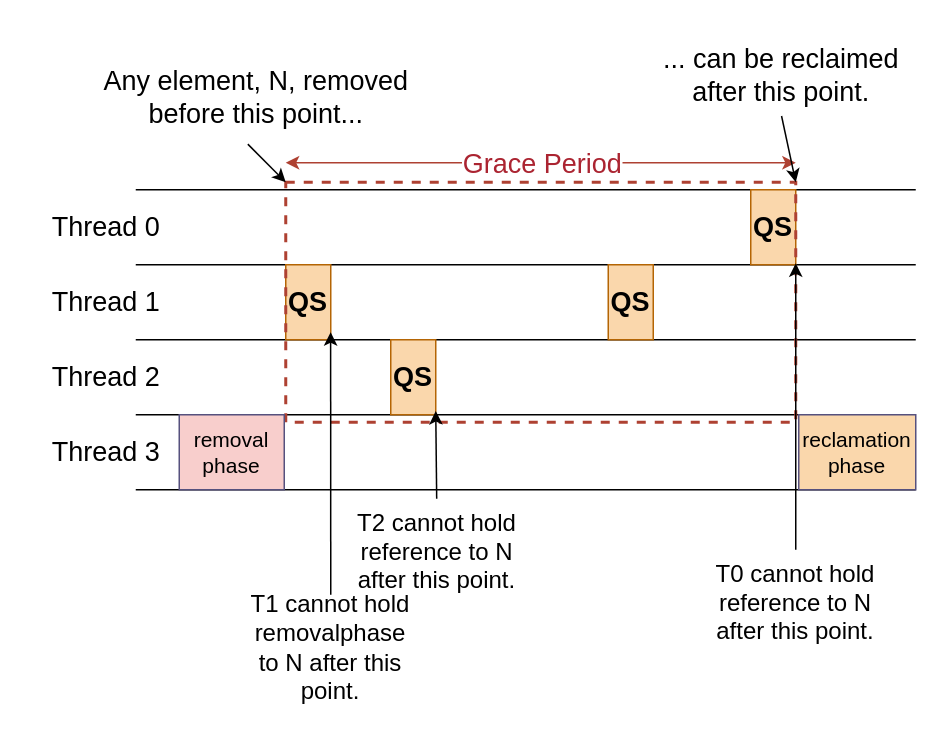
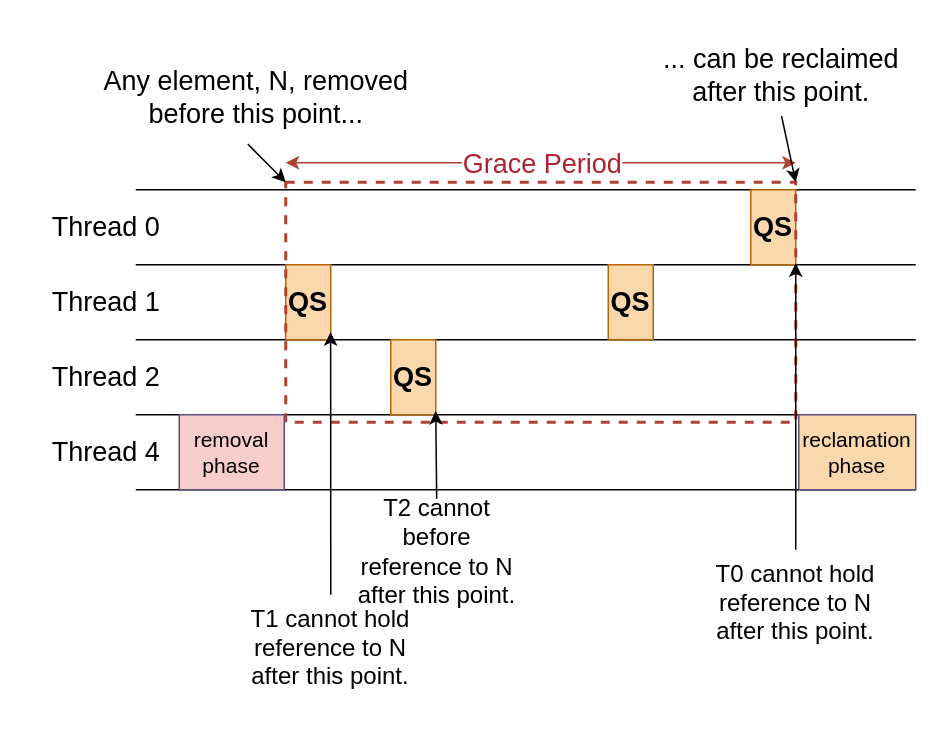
(107, 452) -> (107, 452)
(437, 551) -> (437, 551)
(331, 647) -> (331, 647)
